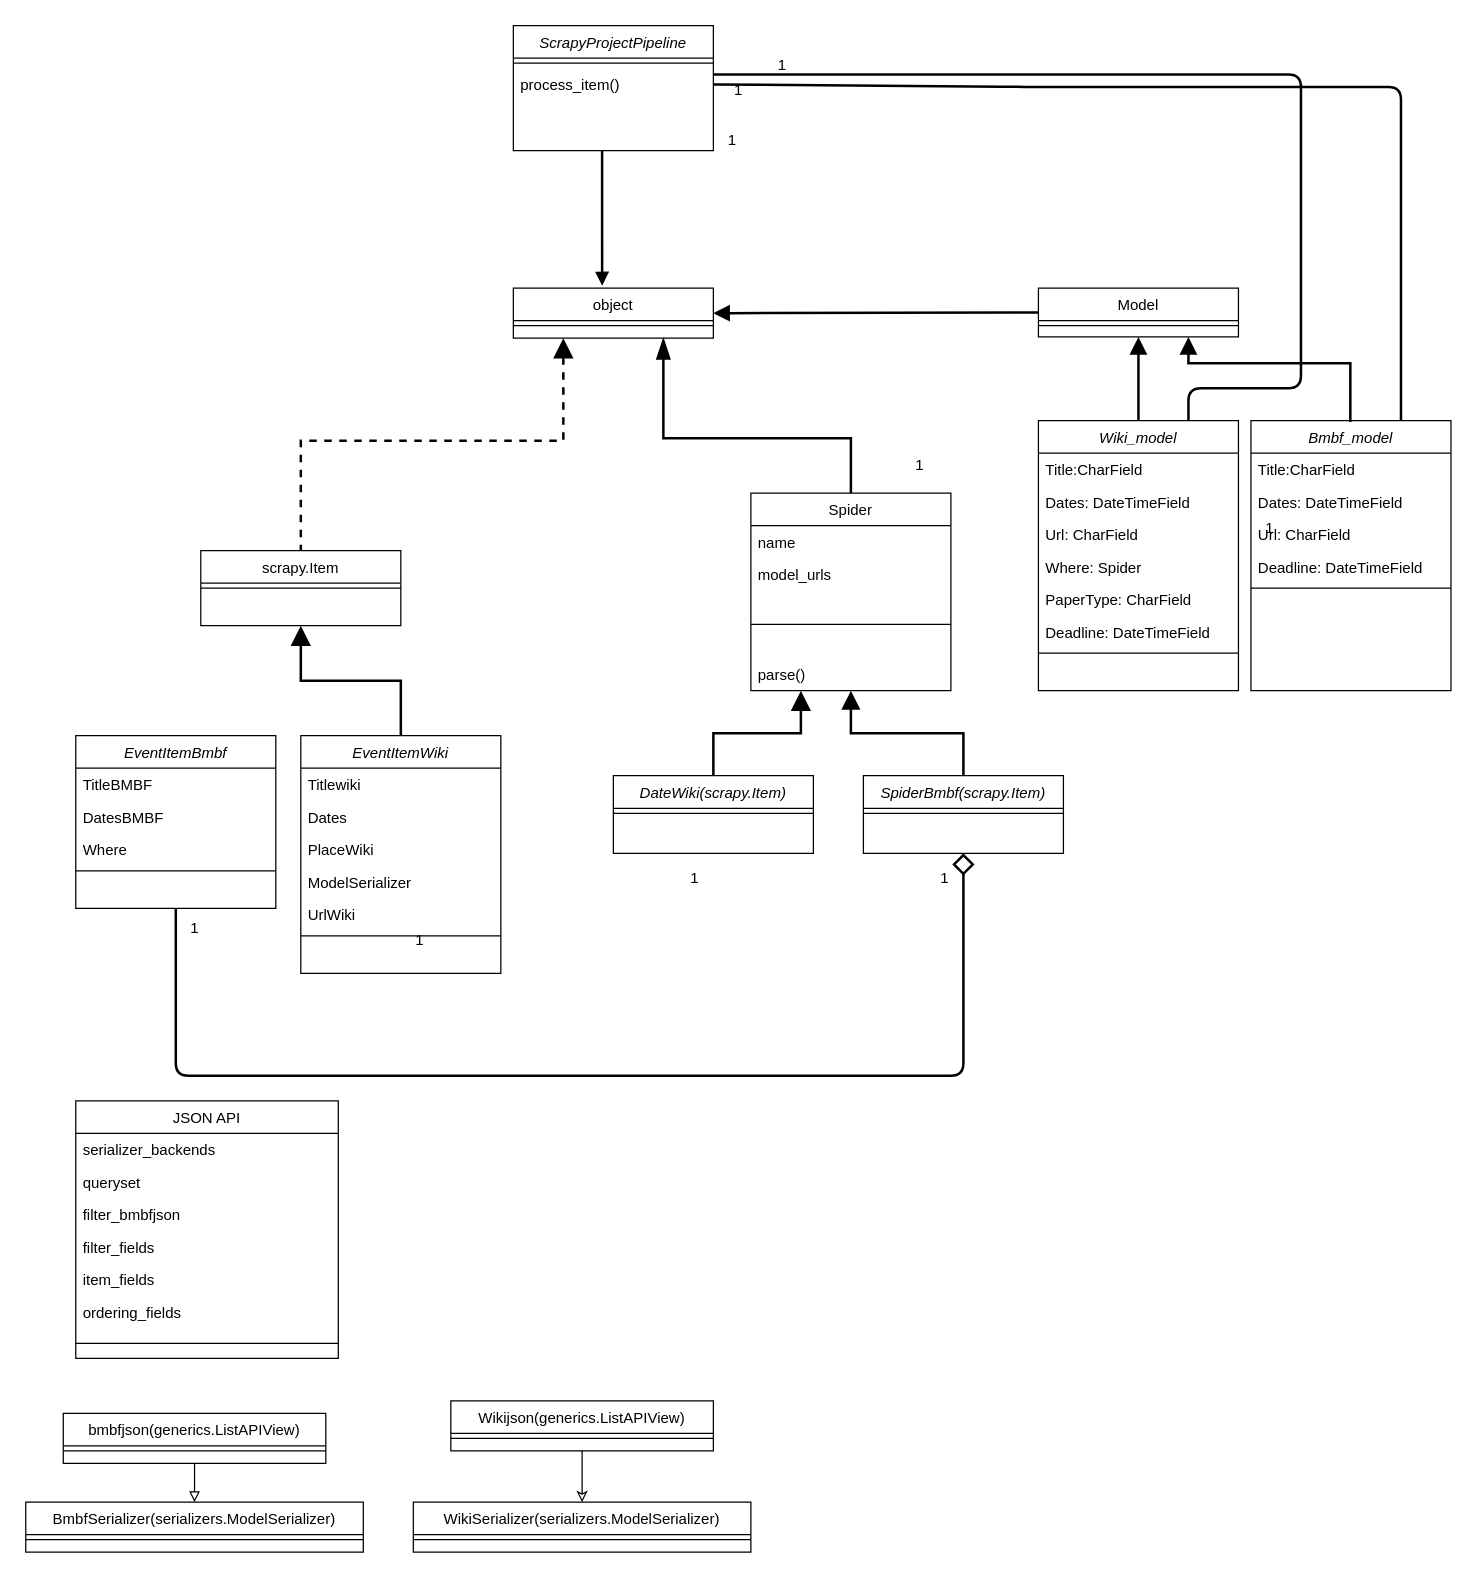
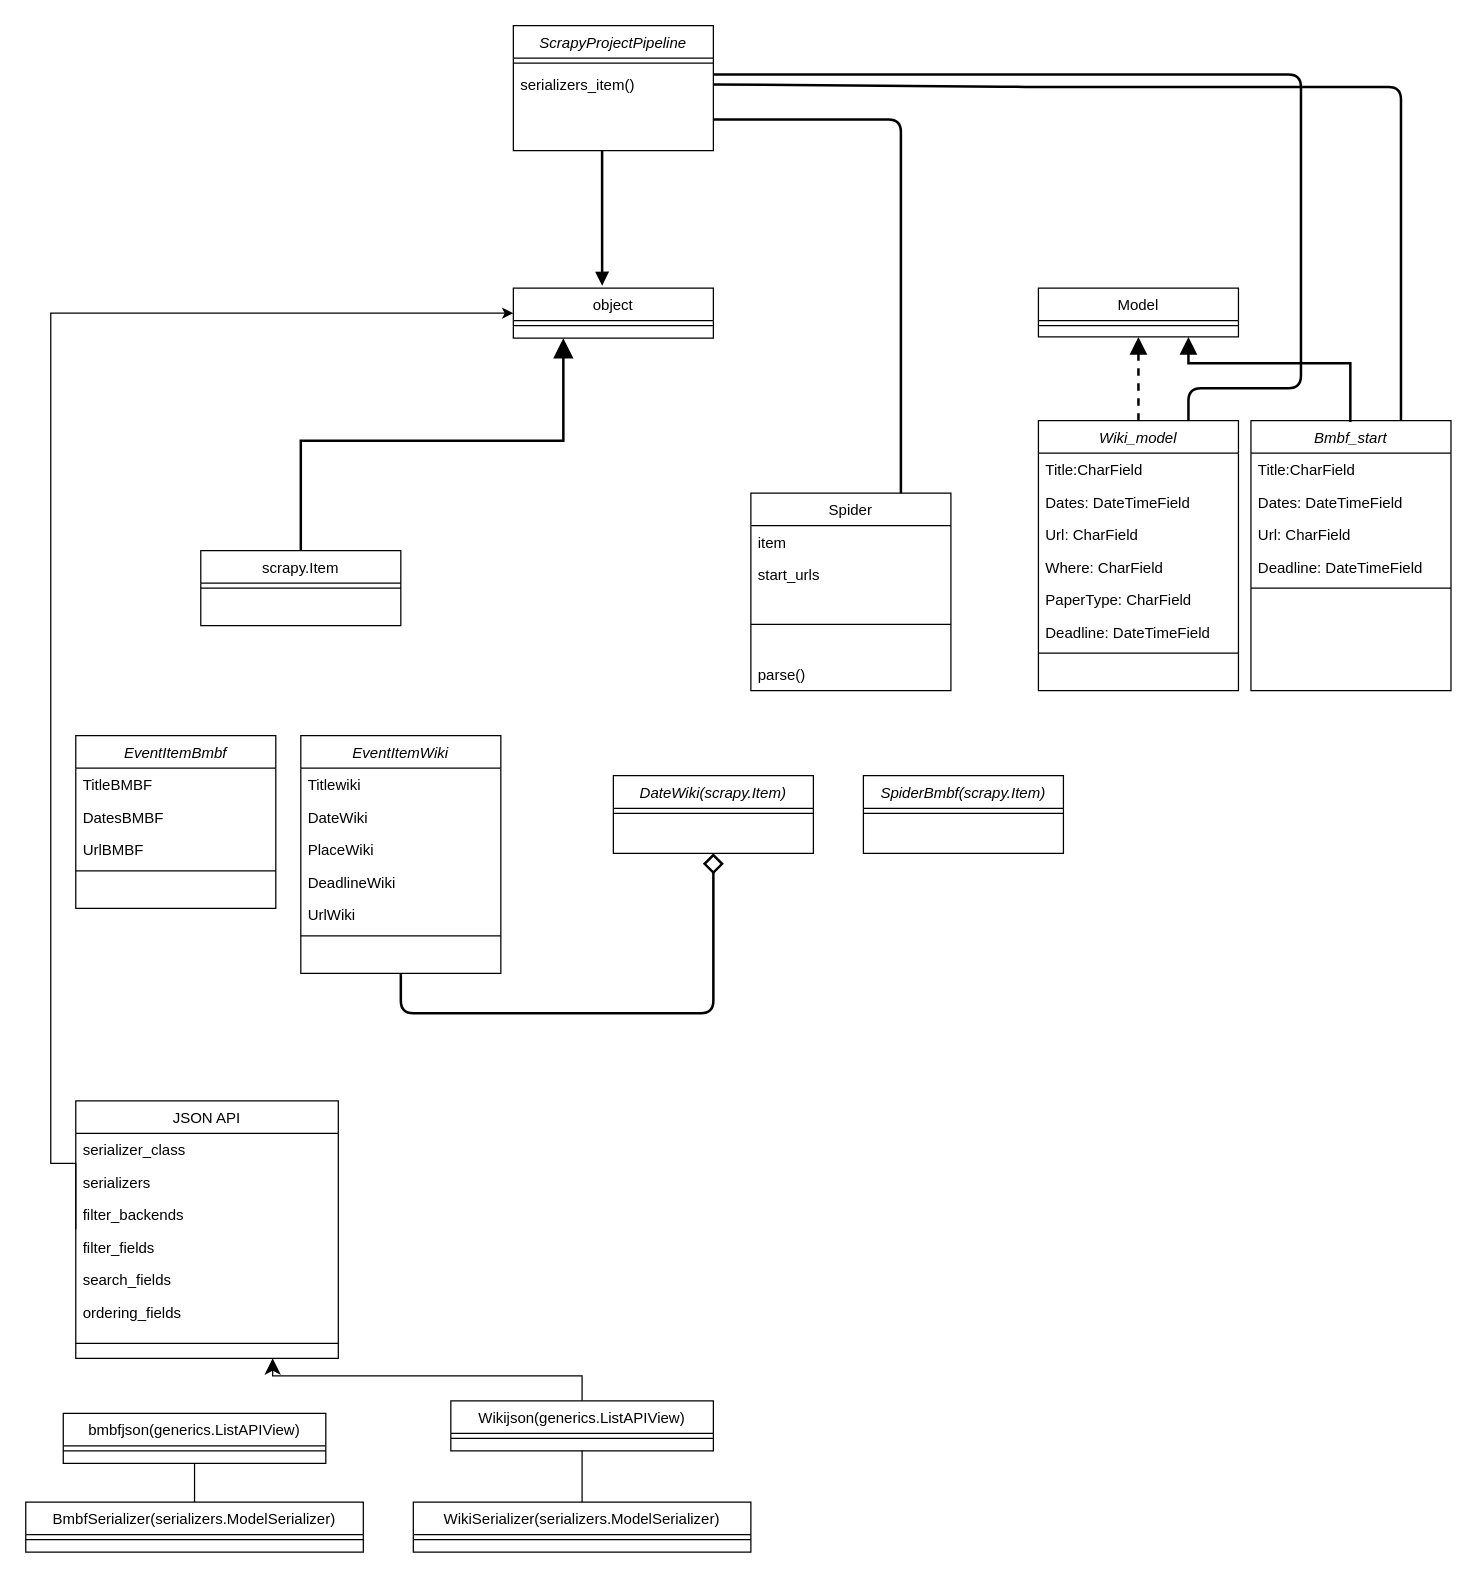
(577, 85) -> (588, 85)
none -> (901, 213)
(883, 313) -> none
(1138, 384) -> (1138, 384)
(744, 438) -> none
(1350, 438) -> (1350, 438)
(420, 441) -> (420, 441)
none -> (51, 522)
(774, 543) -> (772, 543)
(1094, 568) -> (1104, 568)
(796, 575) -> (798, 575)
(361, 681) -> none
(747, 733) -> none
(916, 733) -> none
(329, 818) -> (337, 818)
(104, 850) -> (110, 850)
(363, 883) -> (350, 883)
none -> (608, 1013)
(587, 1076) -> none
(156, 1150) -> (142, 1150)
(116, 1183) -> (123, 1183)
(142, 1215) -> (142, 1215)
(123, 1280) -> (133, 1280)
none -> (438, 1376)
(194, 1490) -> (194, 1495)
(582, 1492) -> (582, 1495)
